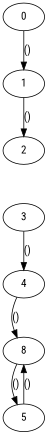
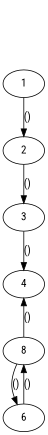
(24, 17) -> none
none -> (24, 180)
(12, 314) -> (24, 321)
(24, 418) -> (24, 418)
